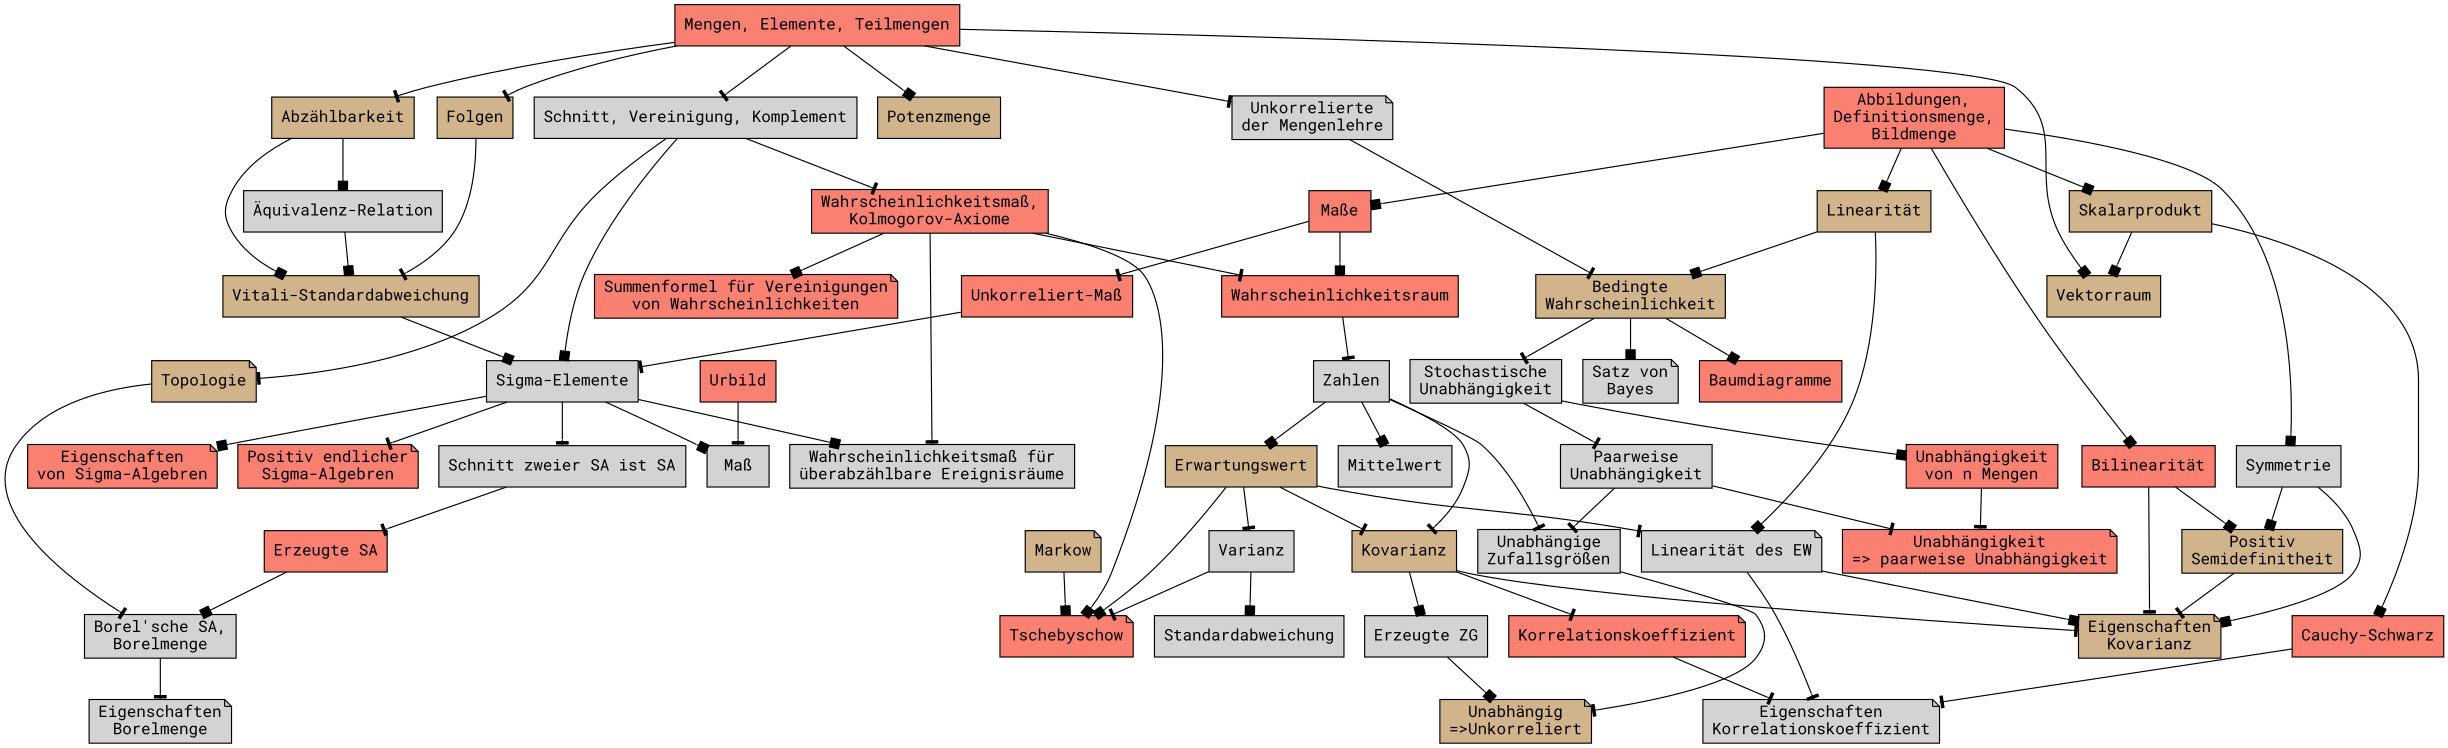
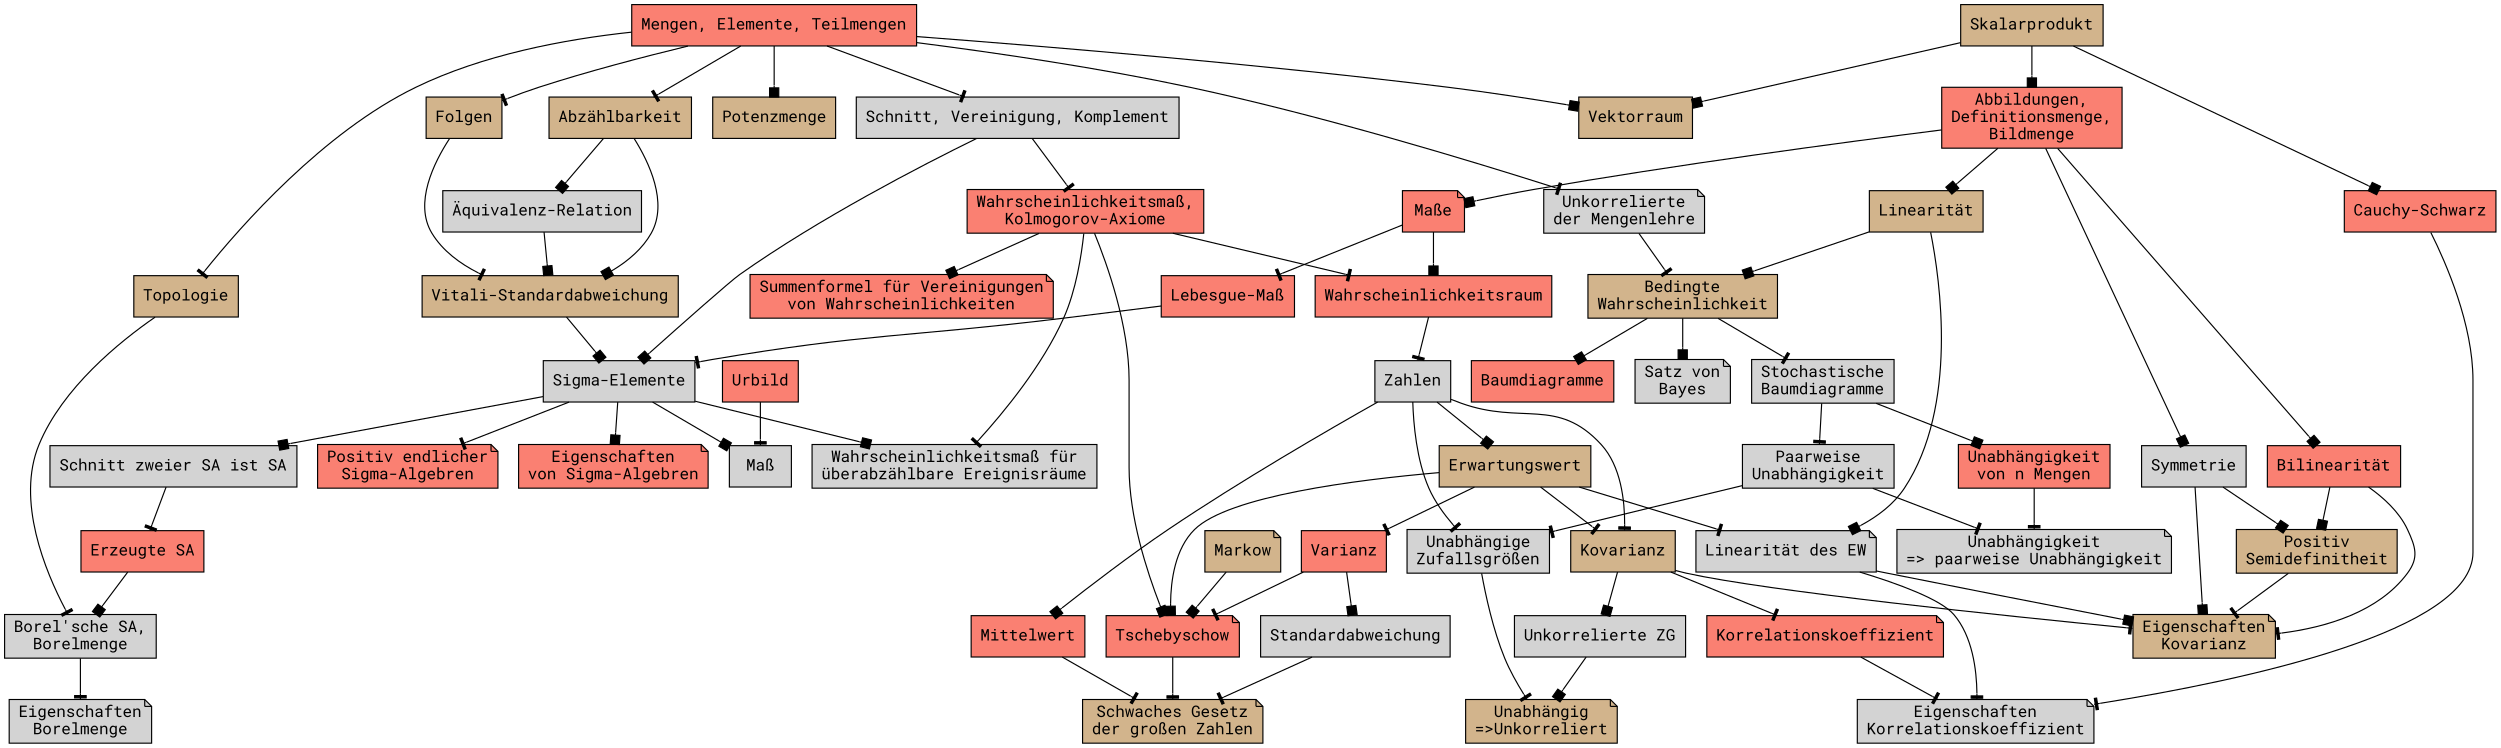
(2034, 167) -> (2032, 61)
(1340, 211) -> (1433, 211)
(1047, 296) -> (1228, 296)
(497, 313) -> (390, 101)
(204, 381) -> (186, 296)
(1486, 381) -> (1823, 381)
(562, 421) -> (417, 420)
(1395, 466) -> (1028, 636)
(1252, 551) -> (1344, 551)
(1980, 551) -> (2034, 551)
(1426, 636) -> (1600, 636)
none -> (1173, 721)
